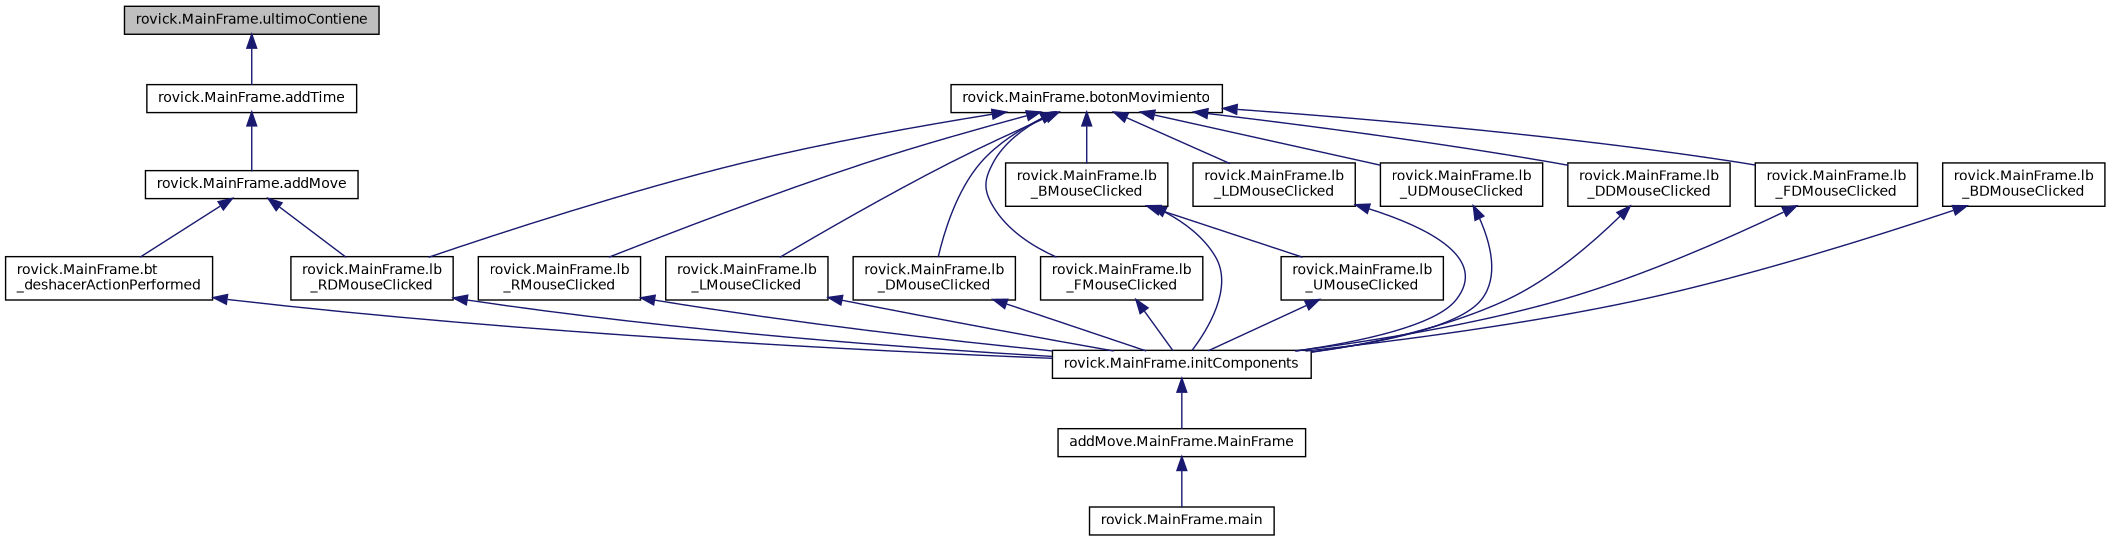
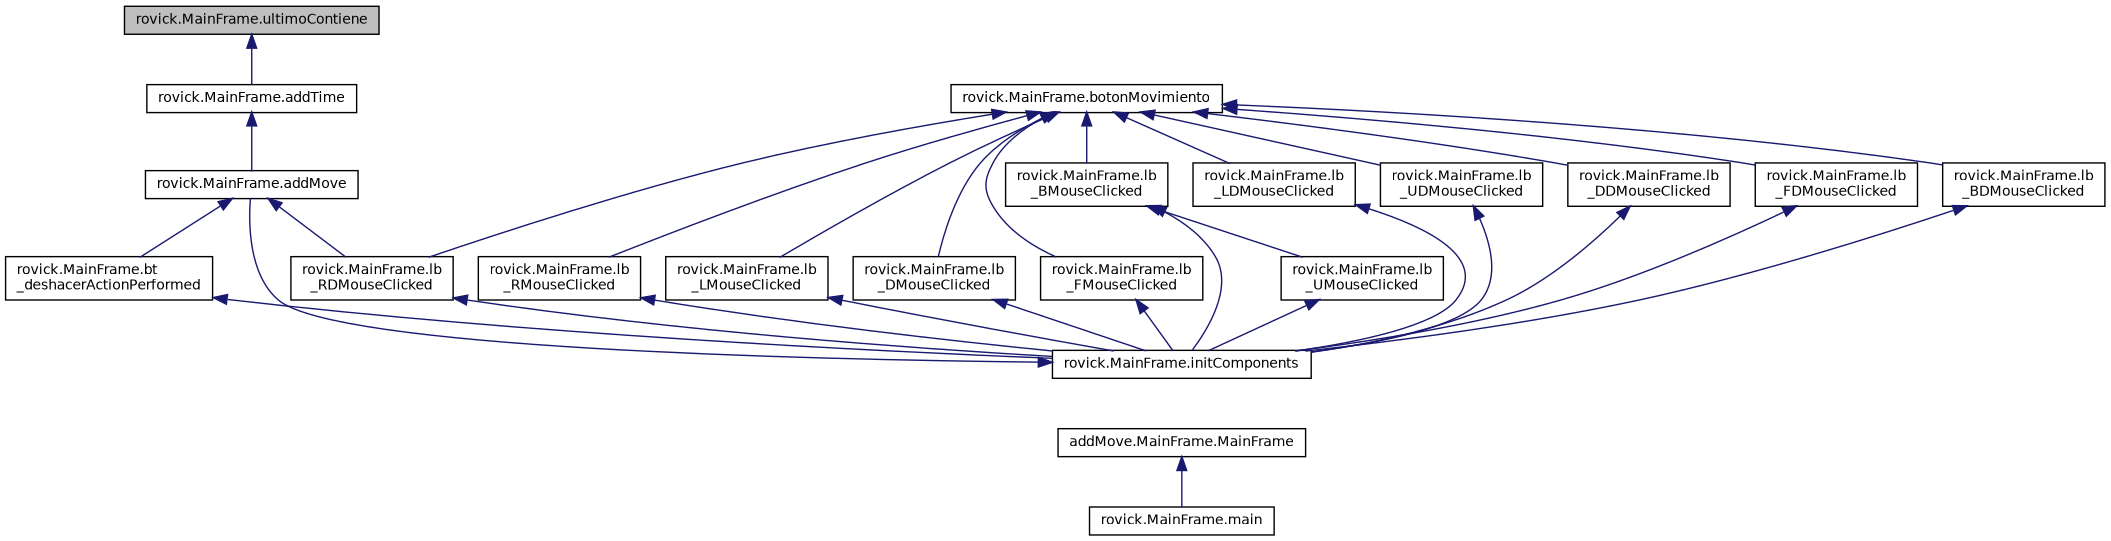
none -> (1590, 126)
(1182, 411) -> (601, 349)
